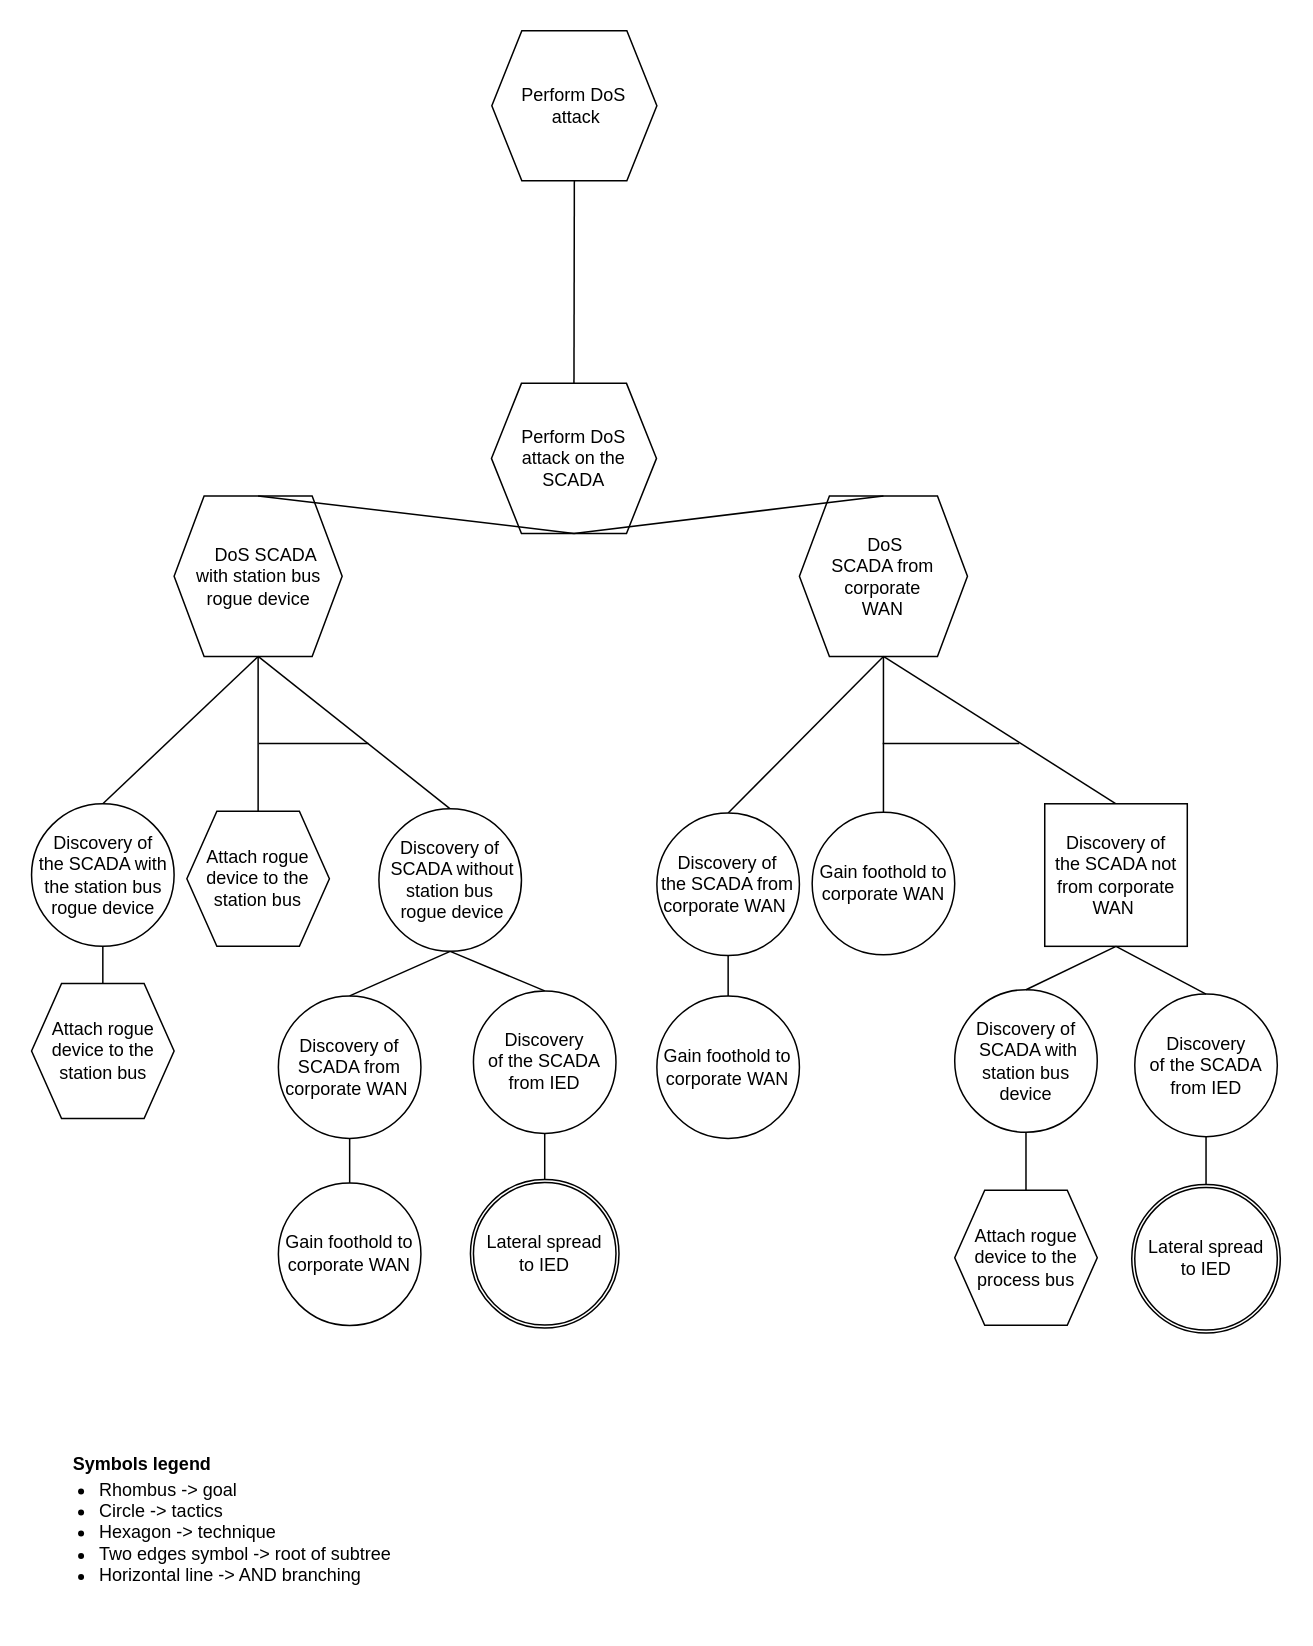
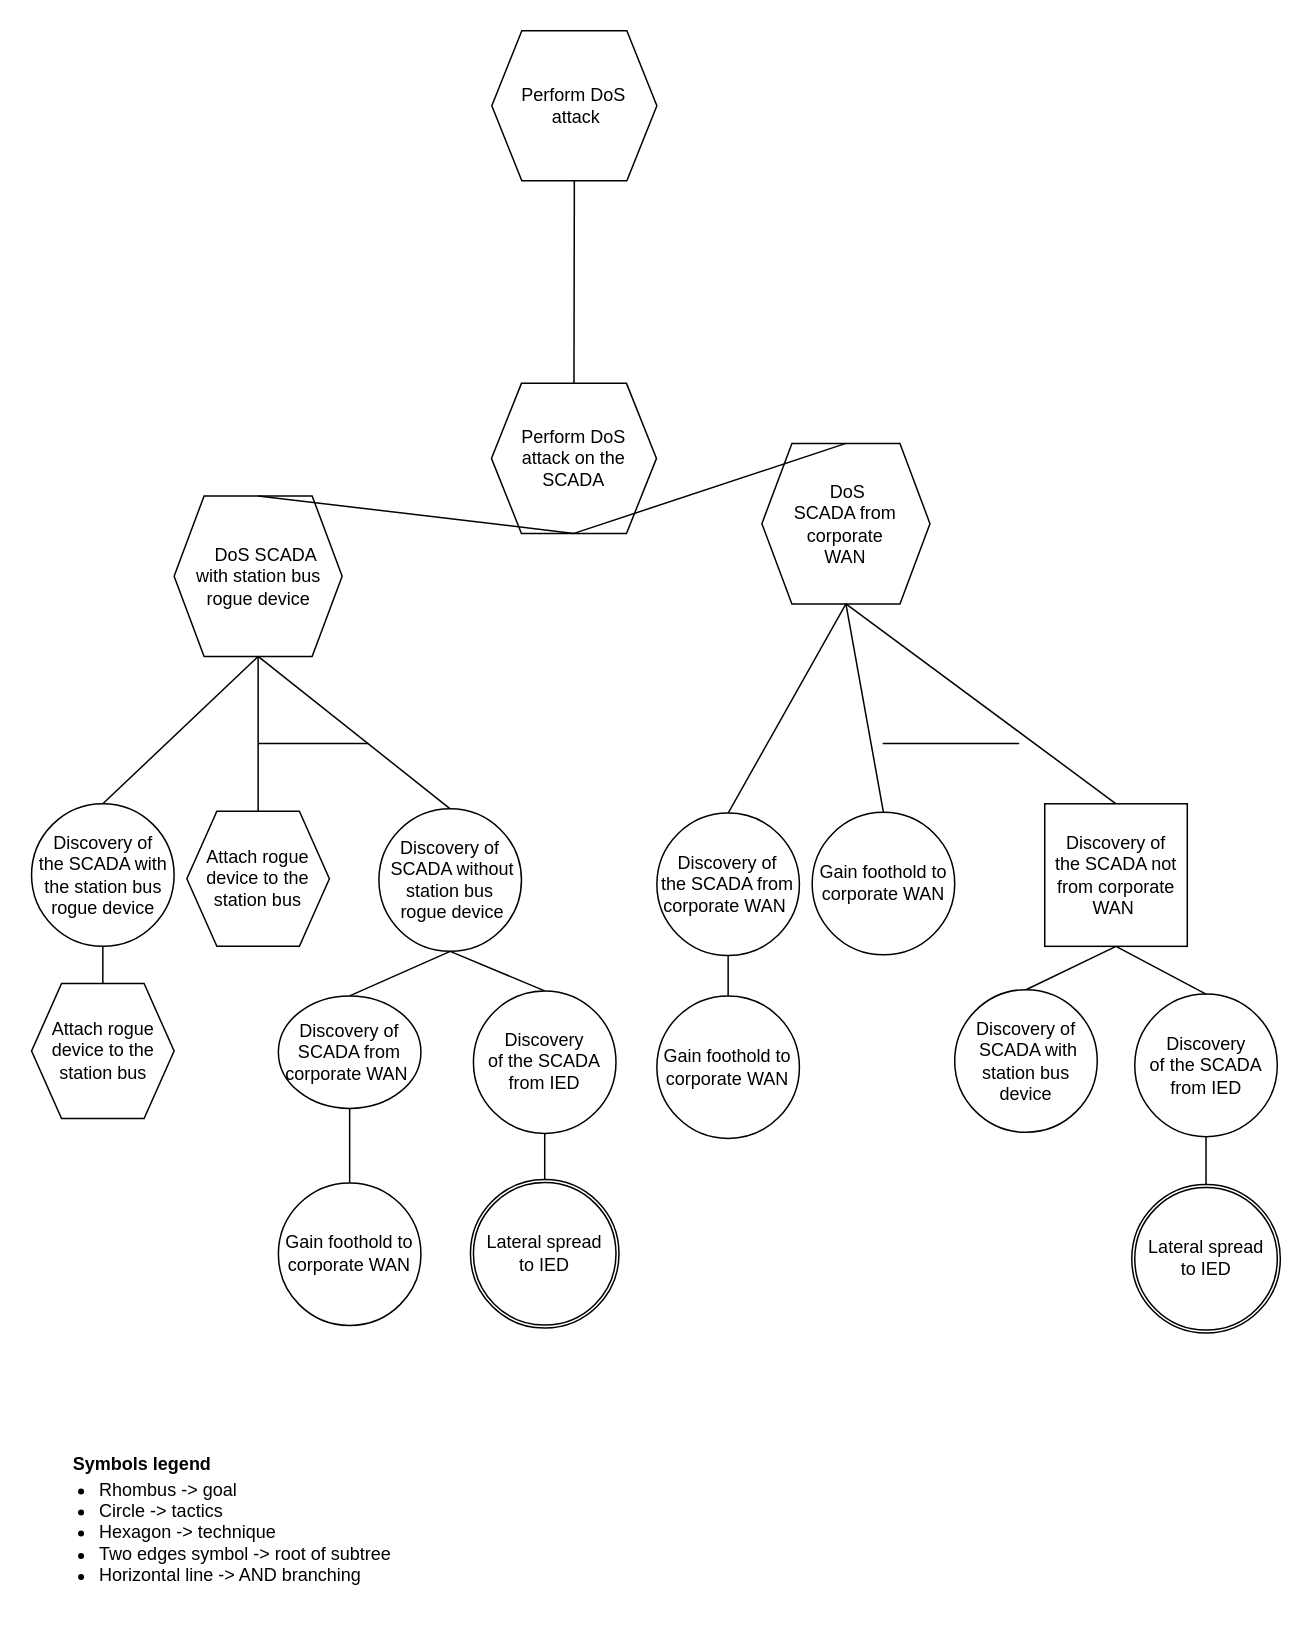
(883, 576) -> (846, 524)
(350, 1067) -> (350, 1052)
(1026, 1161) -> none
(1026, 1257) -> none
